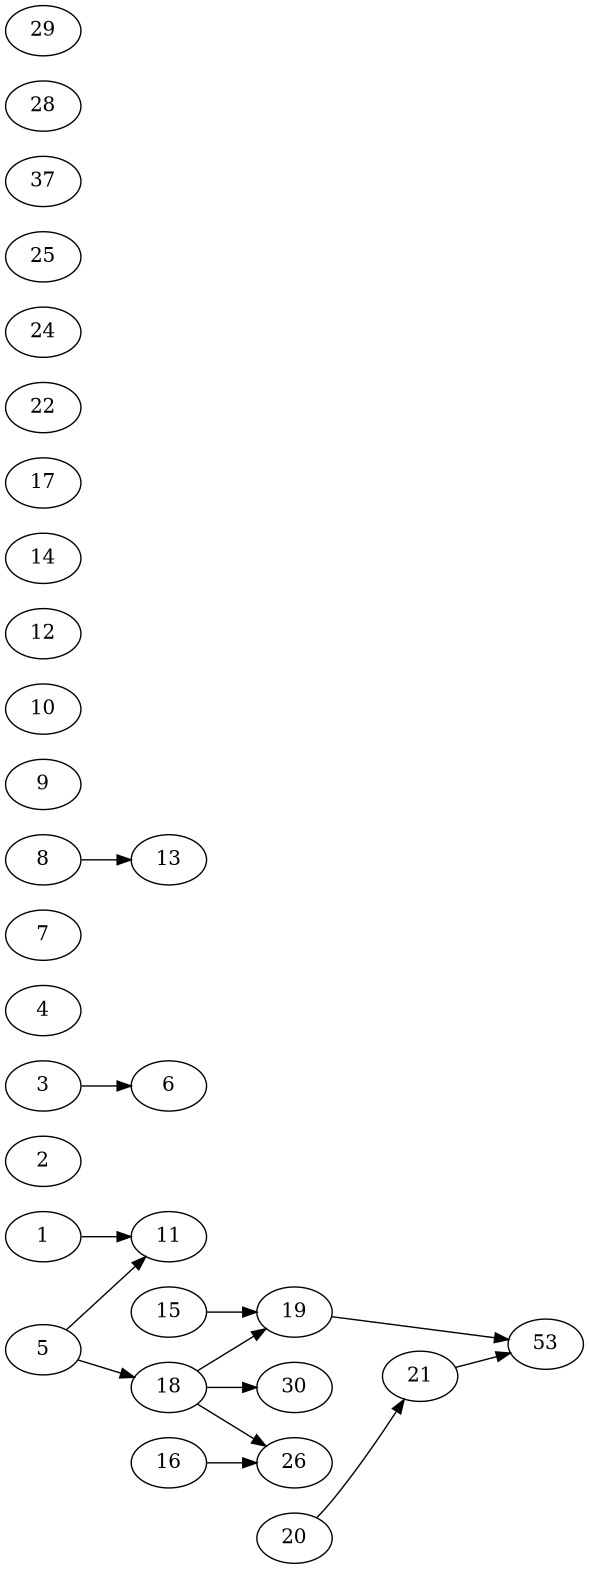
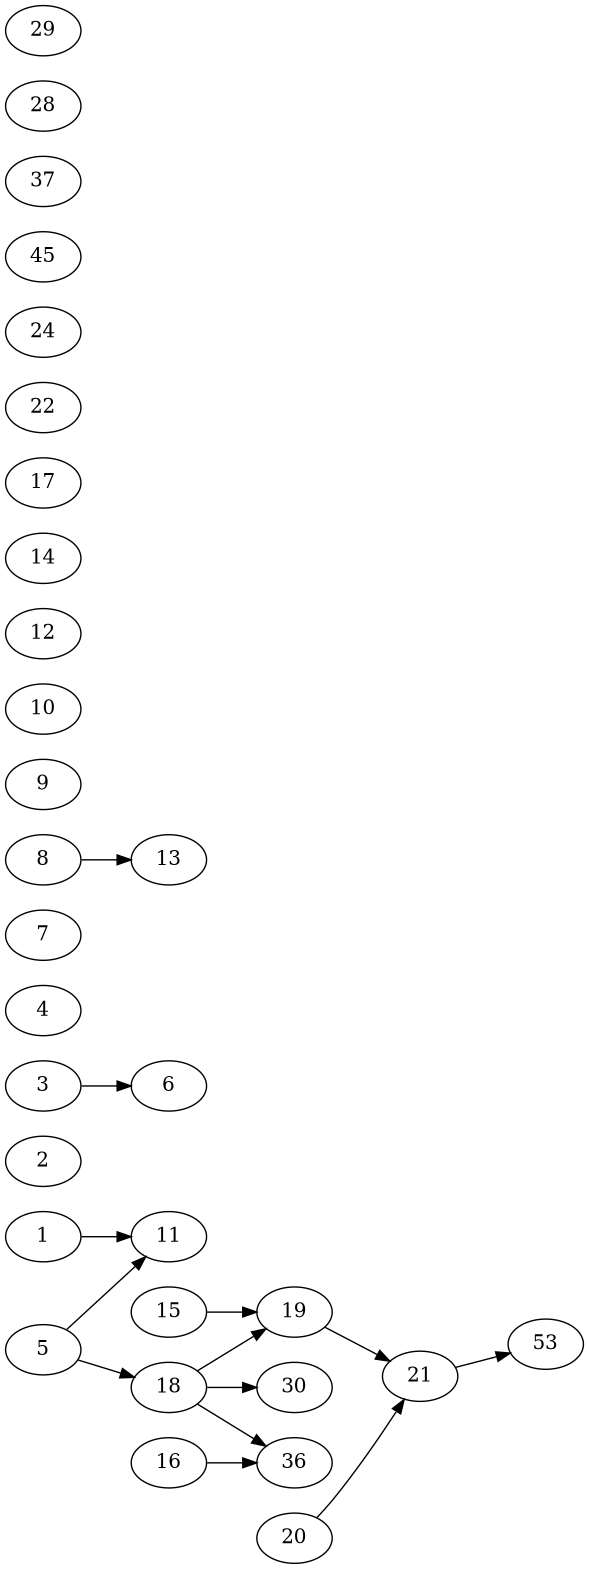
(43, 257) -> (43, 257)
(413, 1327) -> (351, 1341)
(295, 1463) -> (295, 1463)
